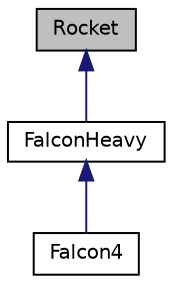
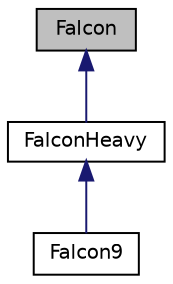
(86, 30) -> (86, 30)
(86, 254) -> (86, 254)
